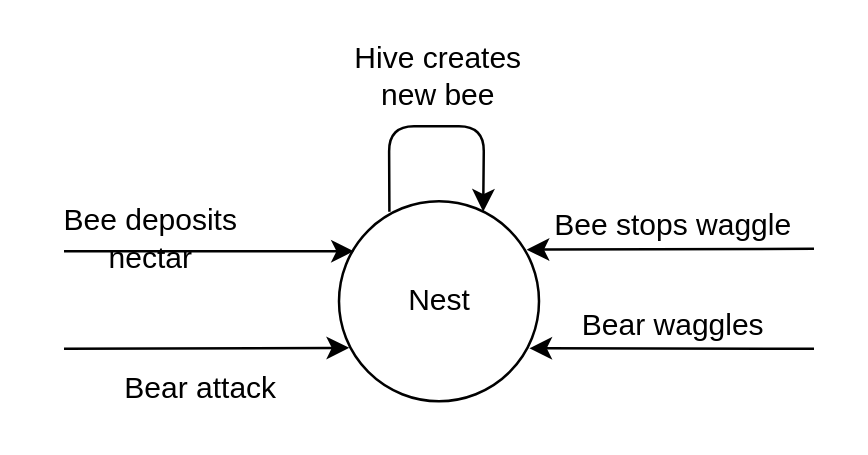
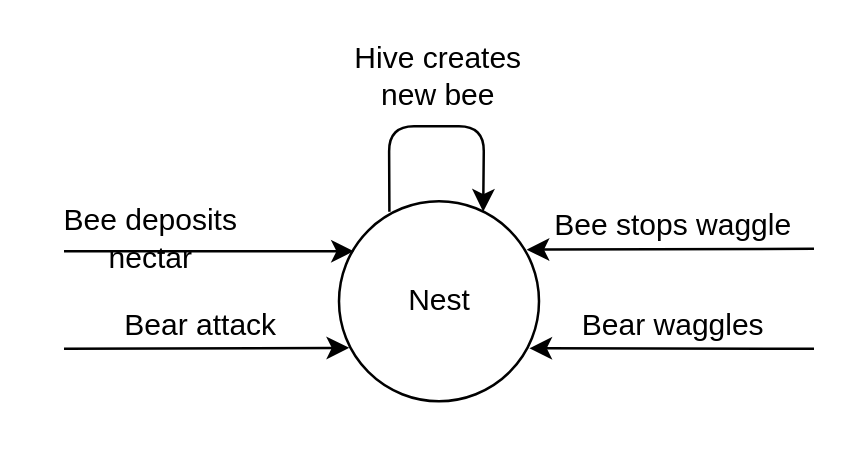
(201, 389) -> (201, 326)
